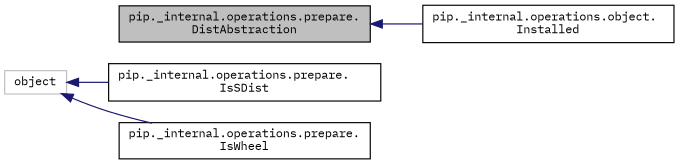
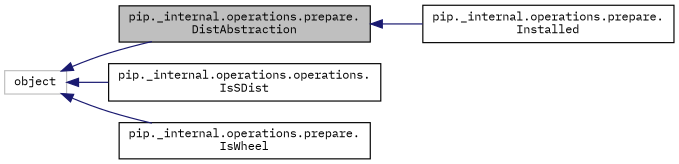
(548, 24) -> (548, 24)
none -> (112, 52)
(245, 82) -> (245, 82)
